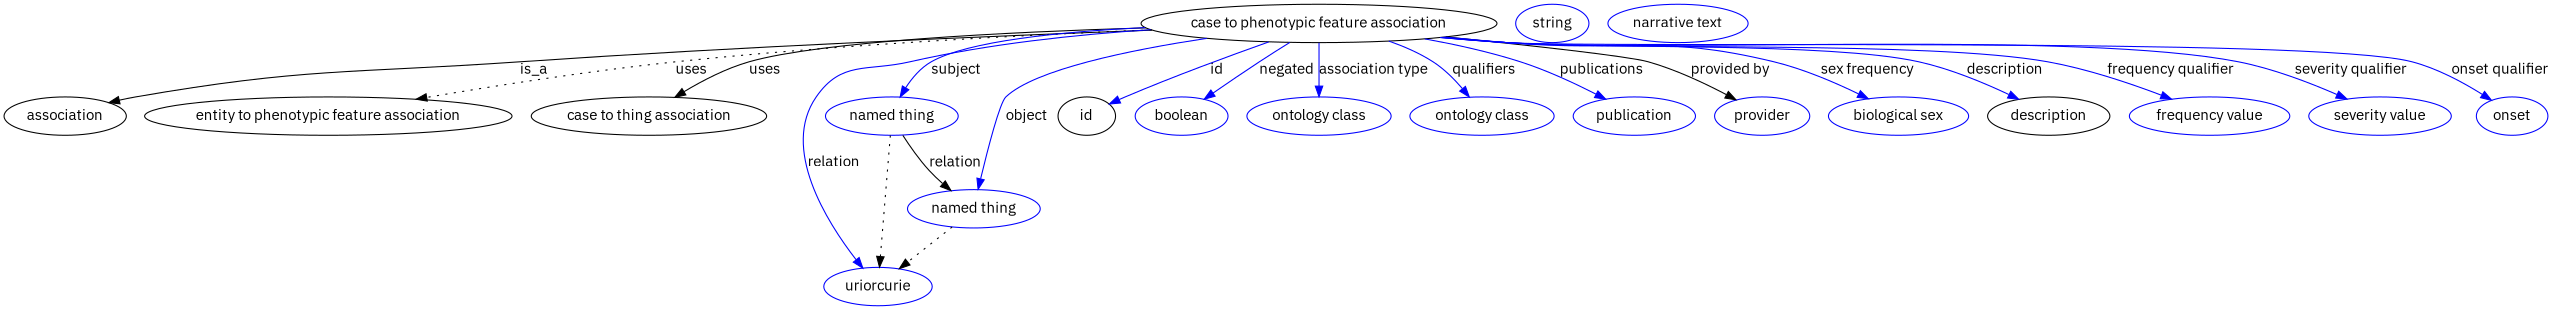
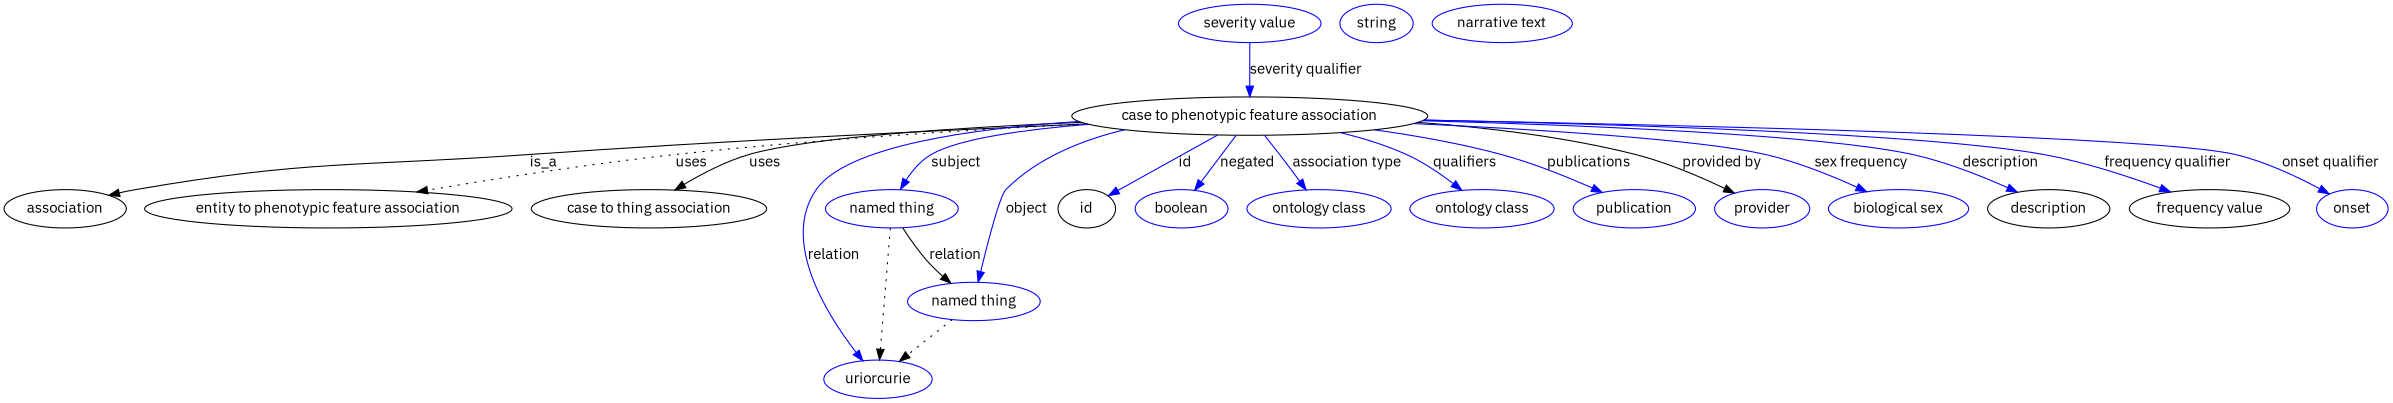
(1892, 44) -> (1250, 64)
(2210, 116) -> (2210, 209)
